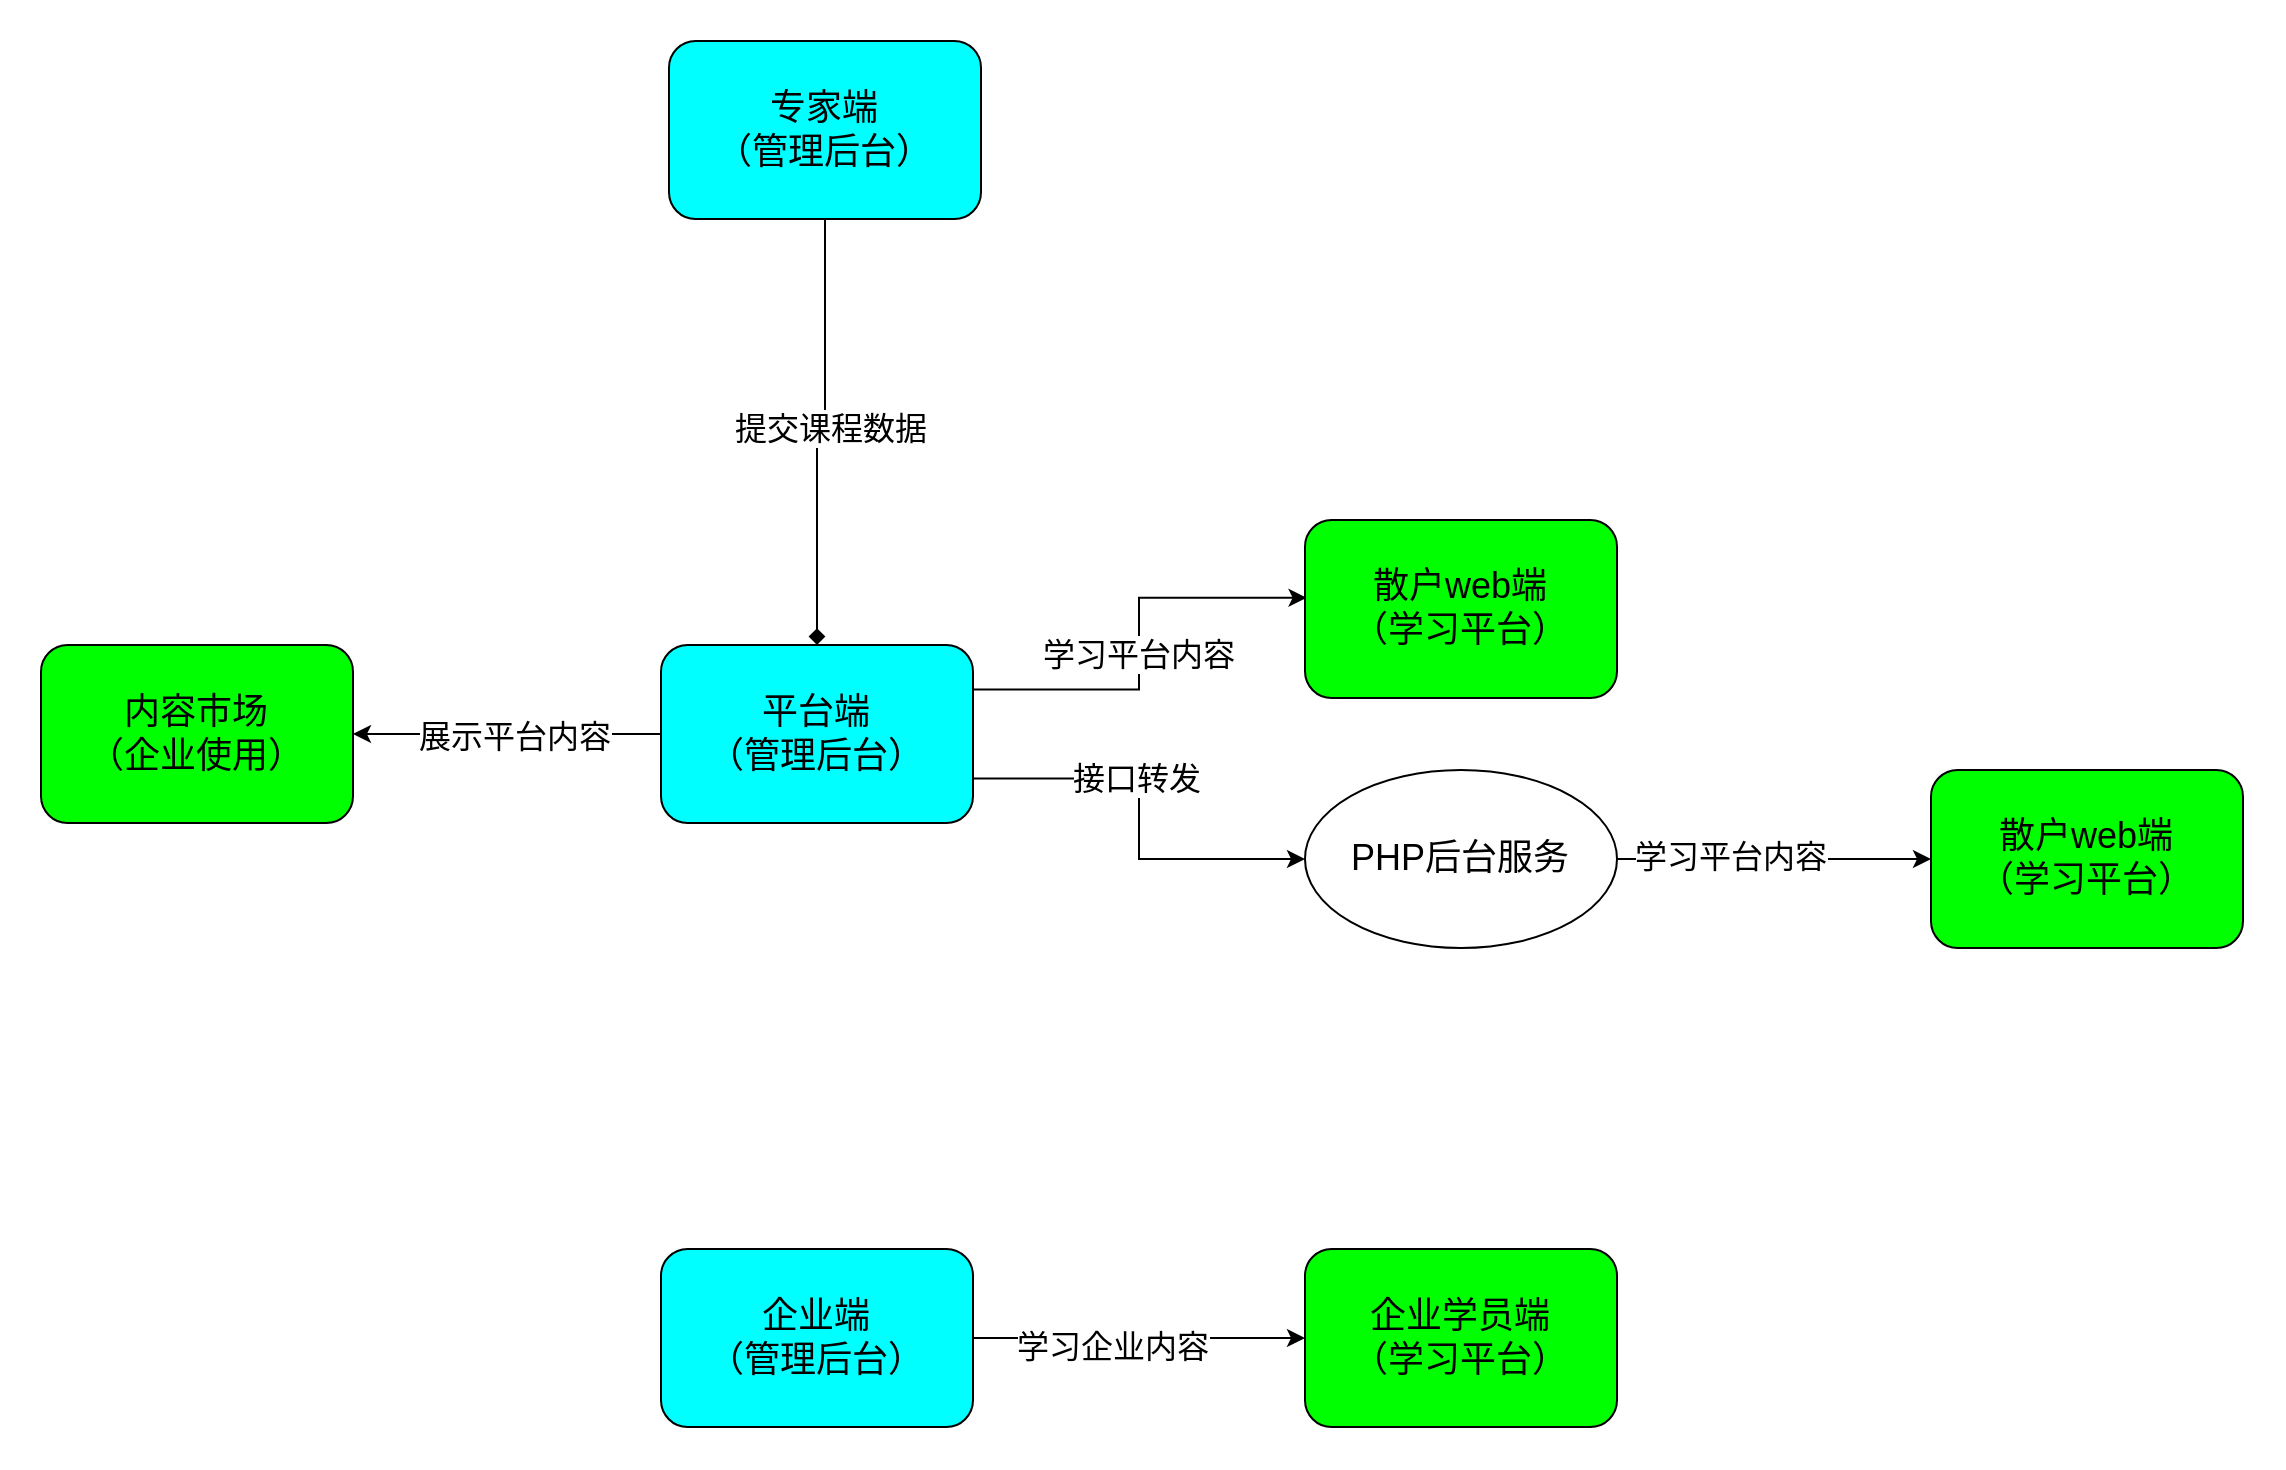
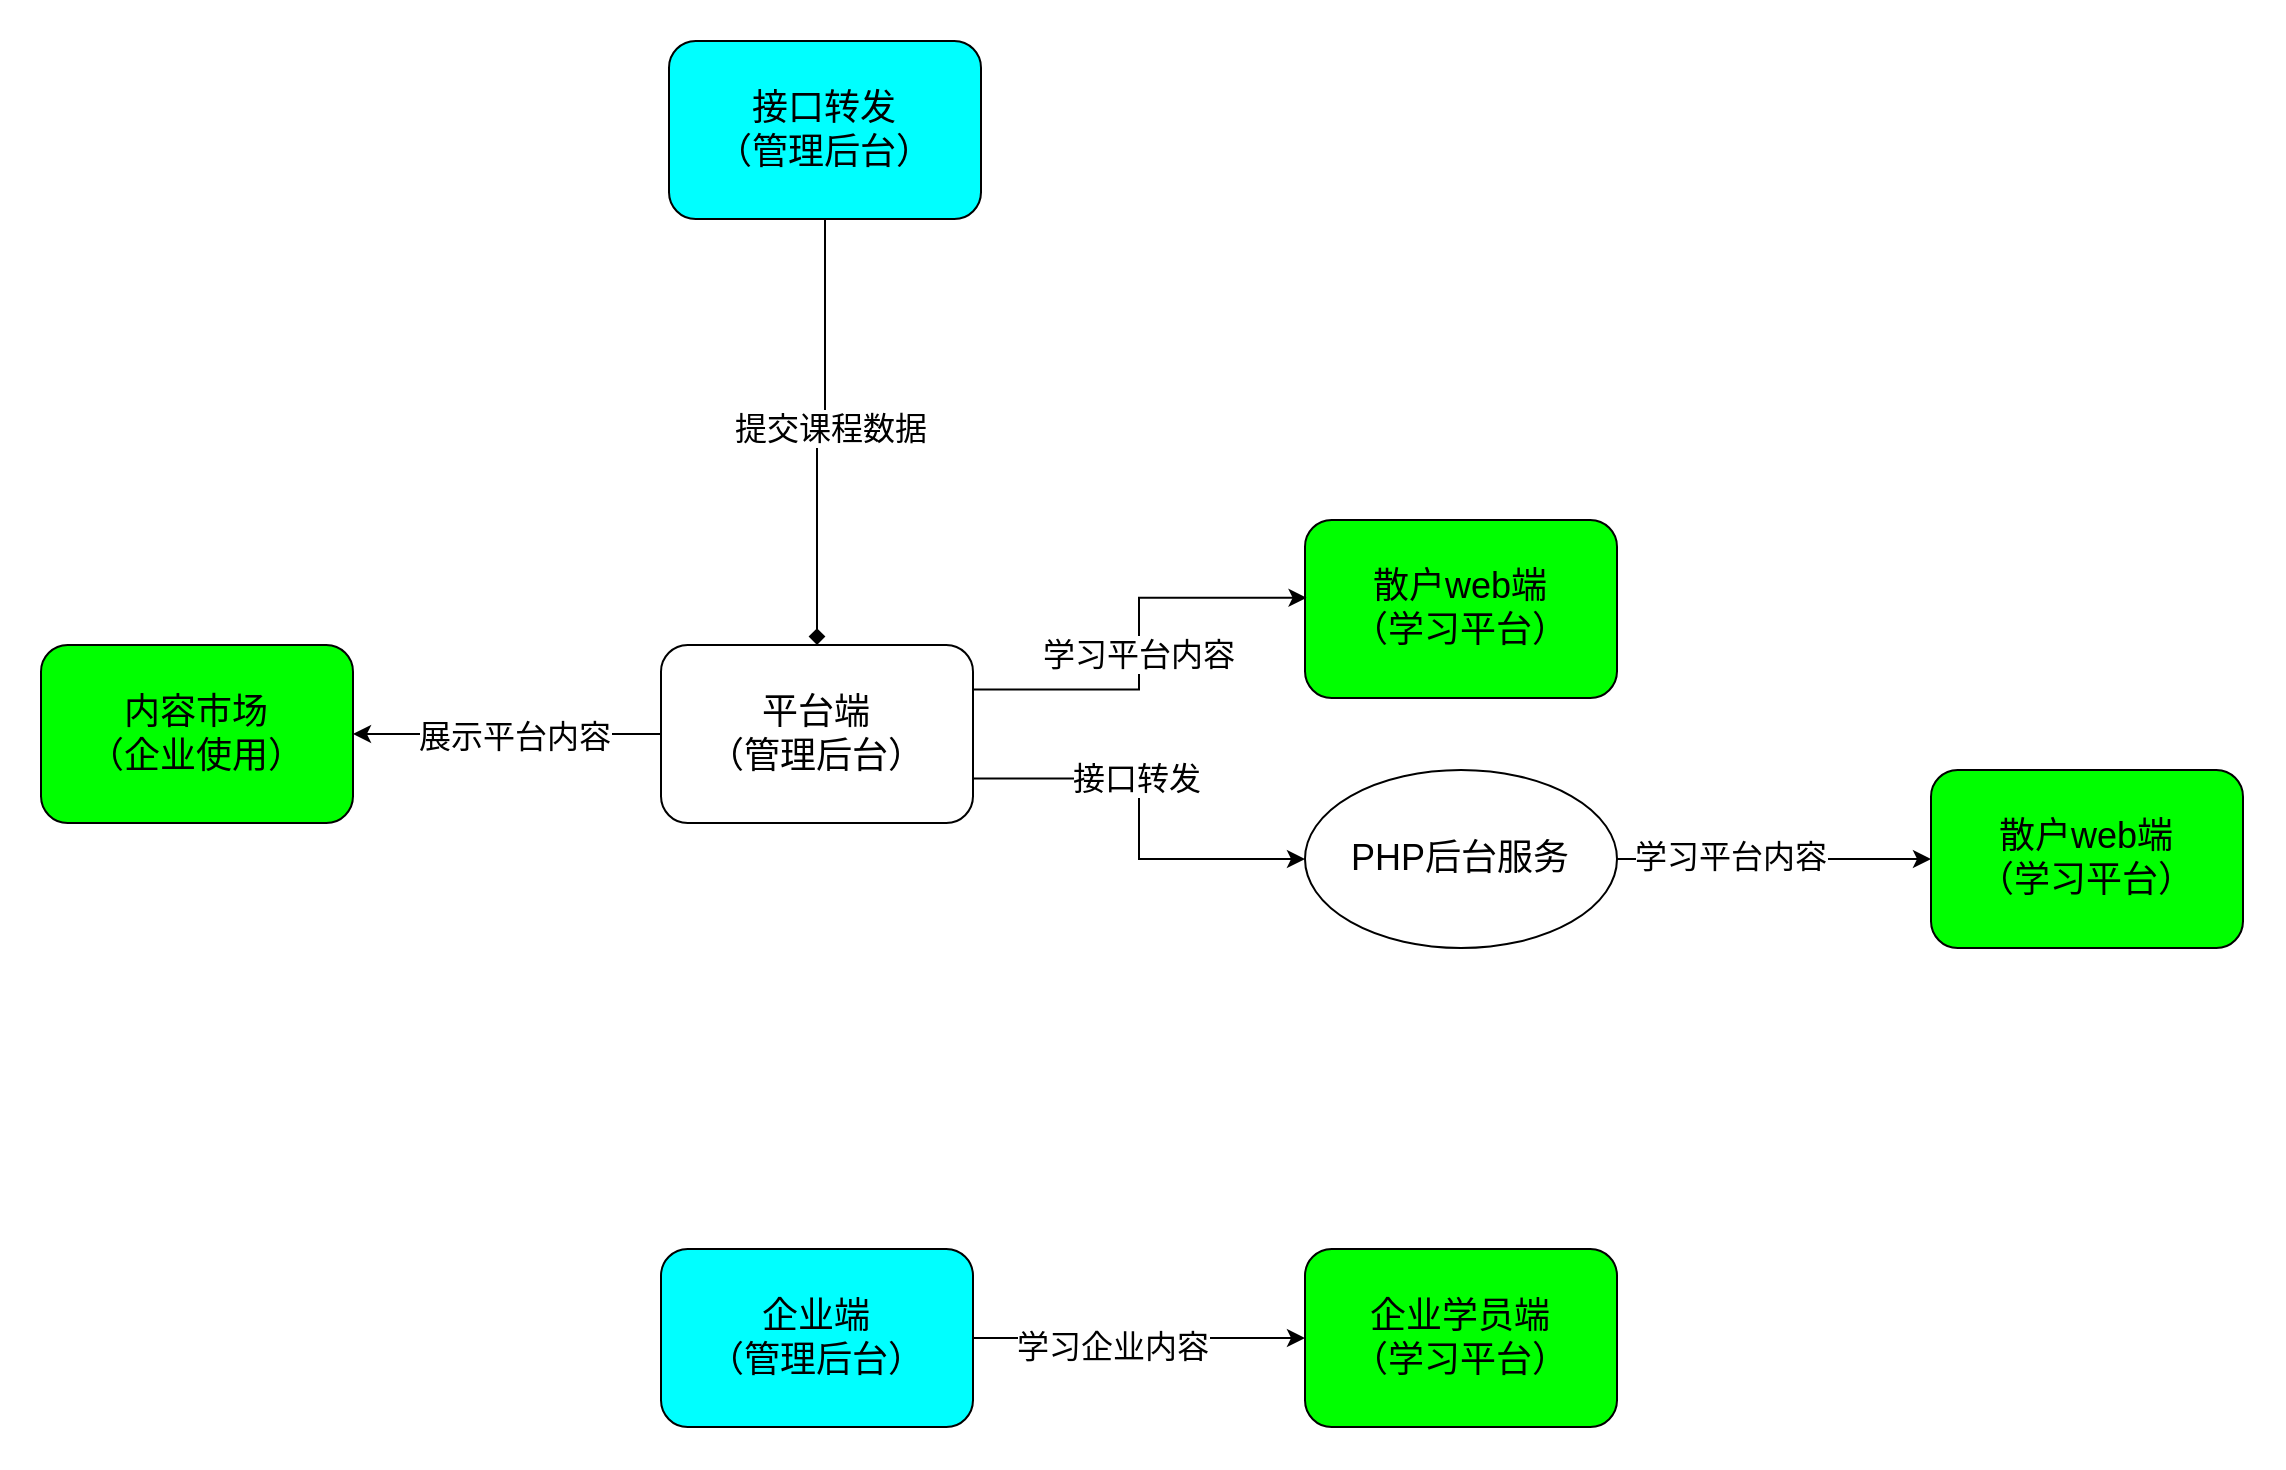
(825, 131) -> (825, 131)
(817, 734) -> (817, 734)
